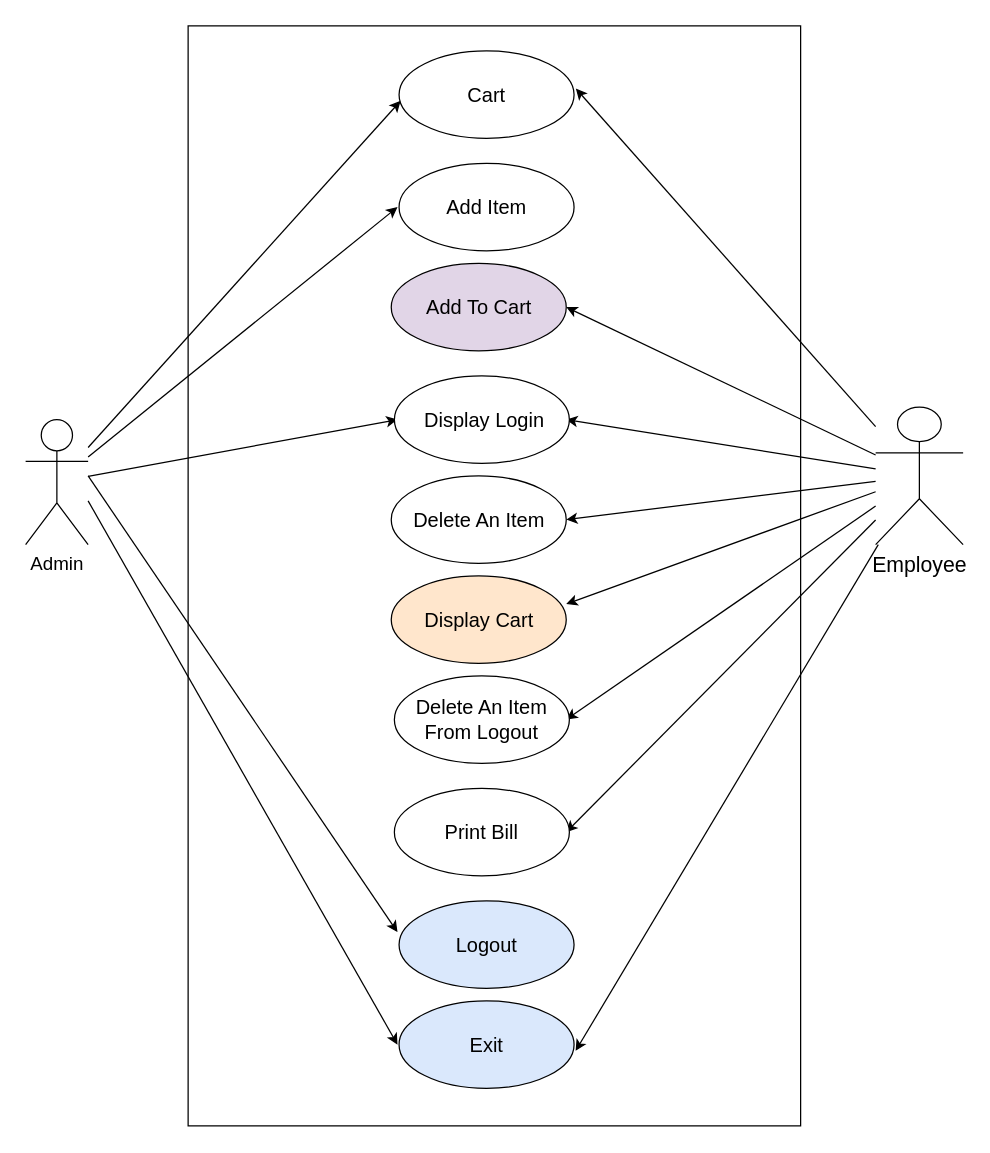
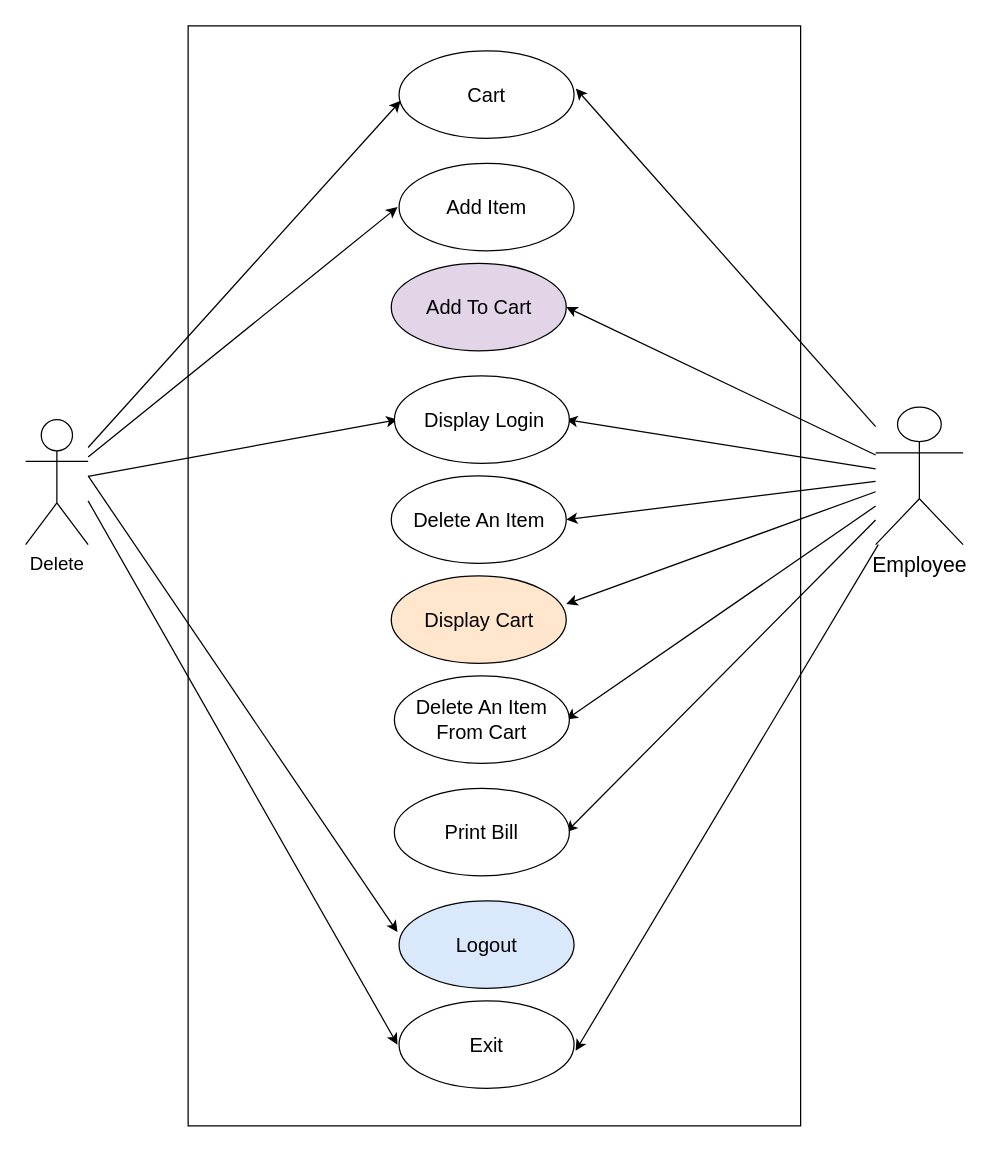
(58, 562) -> (58, 562)
(482, 719) -> (482, 719)
(487, 1044) -> (487, 1044)
